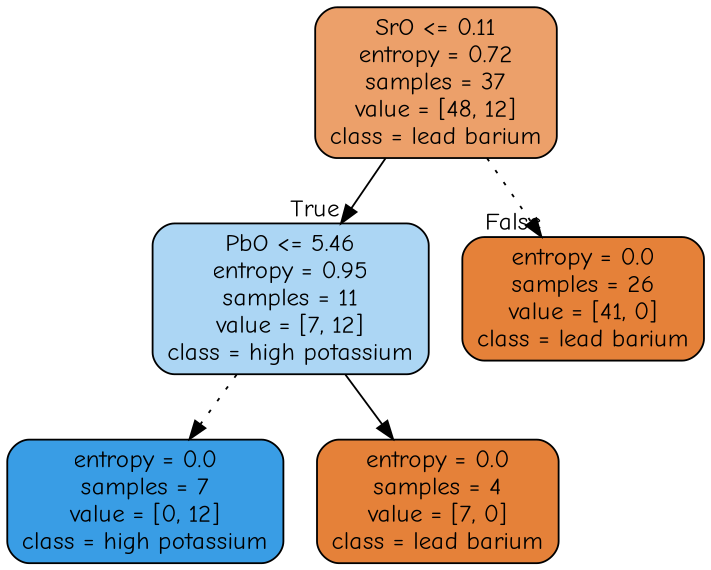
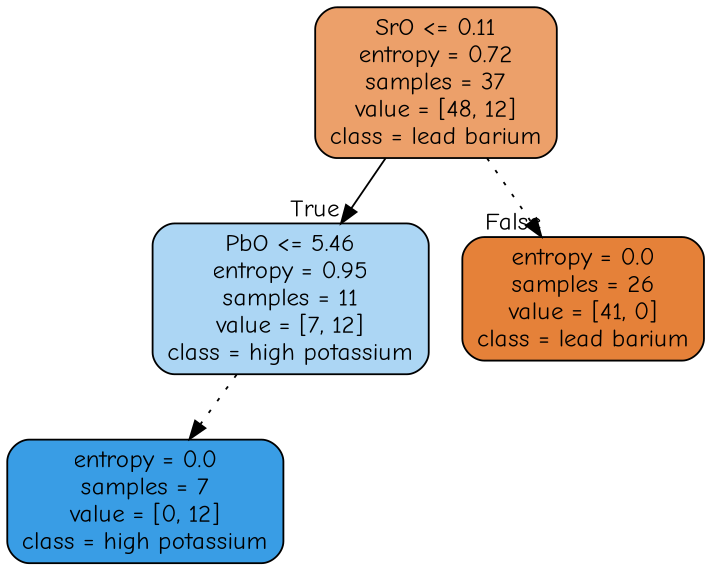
(438, 501) -> none
